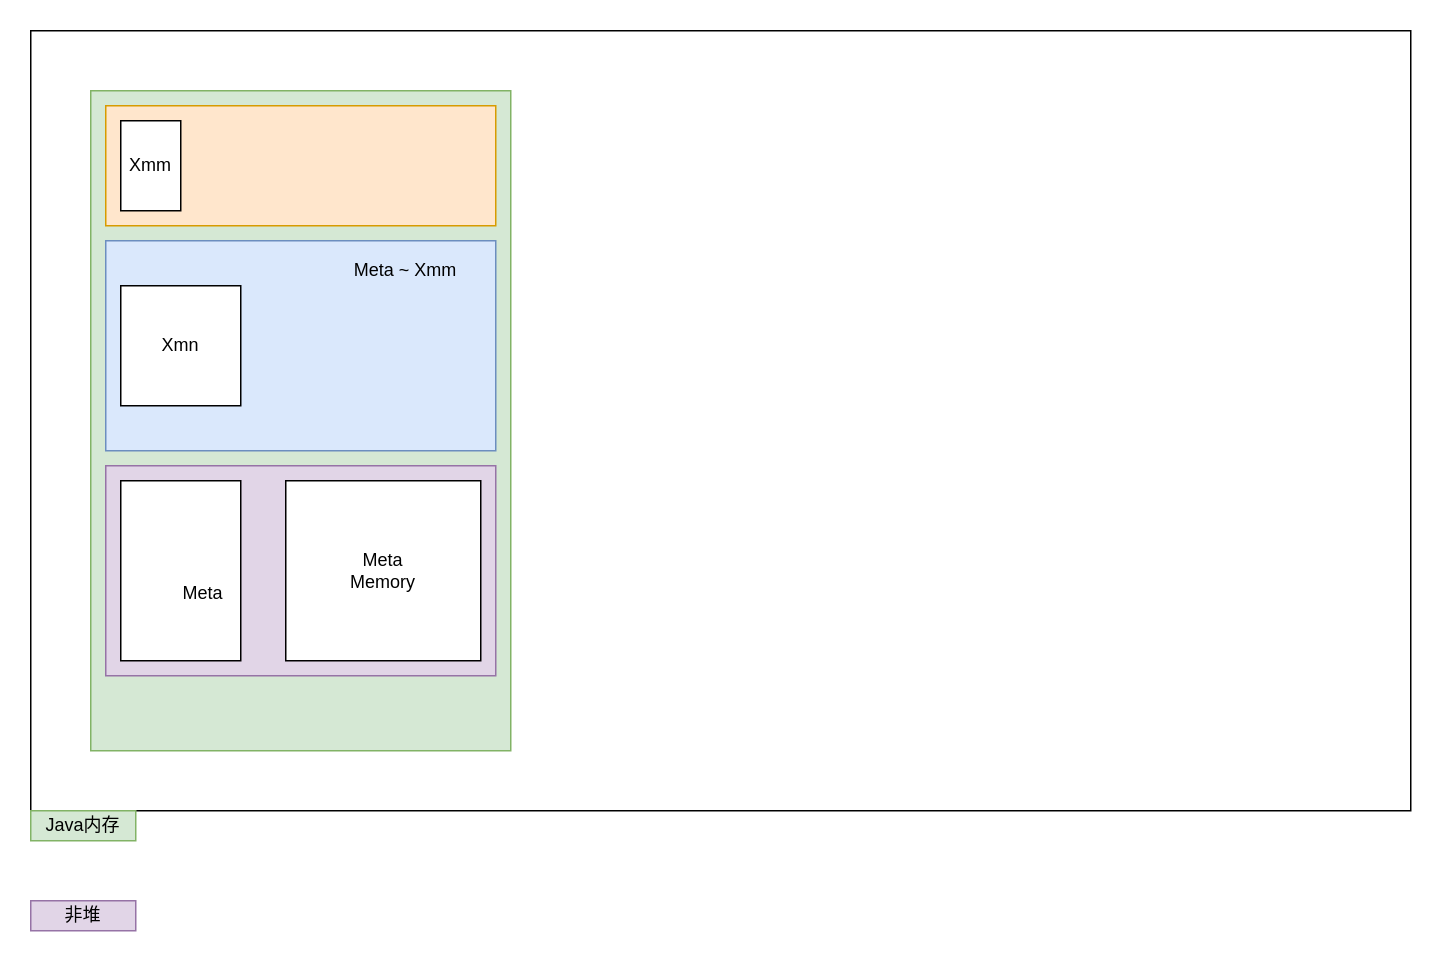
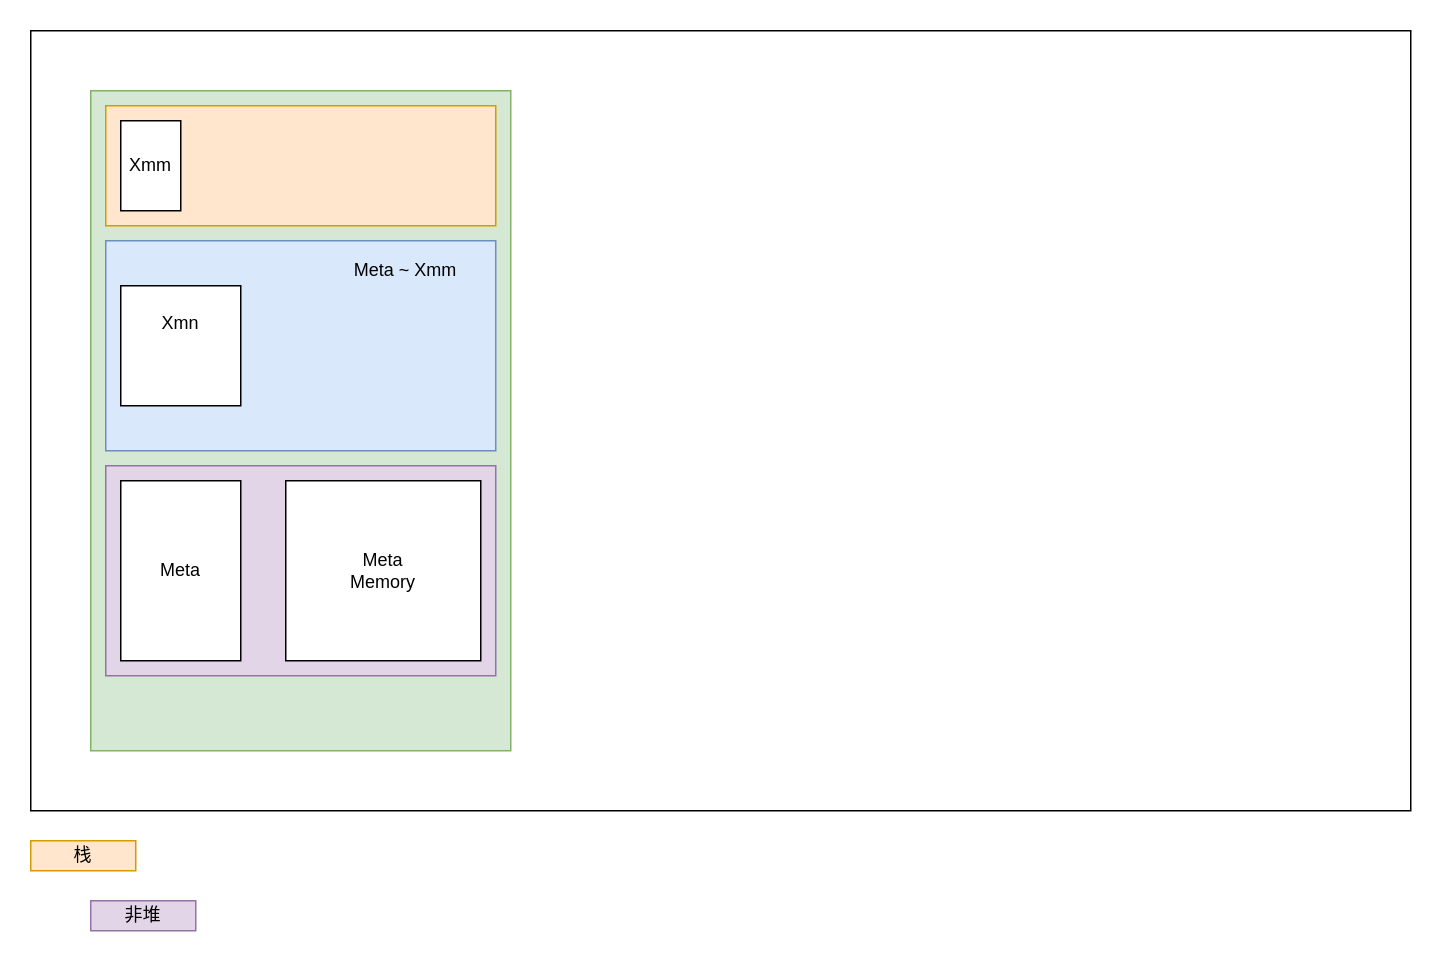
(181, 346) -> (181, 323)
(203, 593) -> (181, 571)
(83, 826) -> none
none -> (83, 856)
(83, 916) -> (143, 916)
